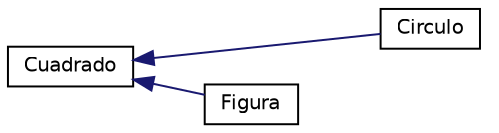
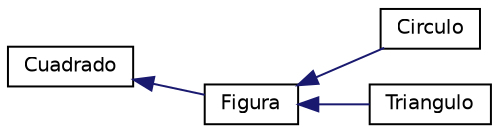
(267, 46) -> (350, 63)
none -> (430, 104)
